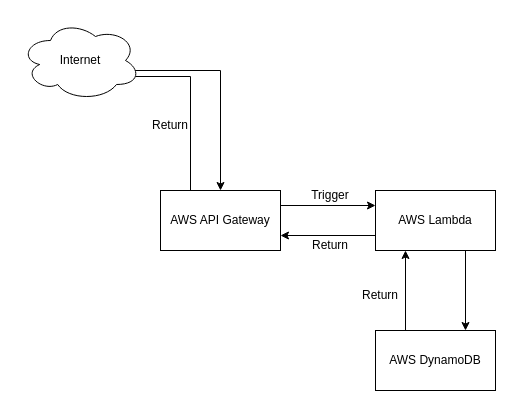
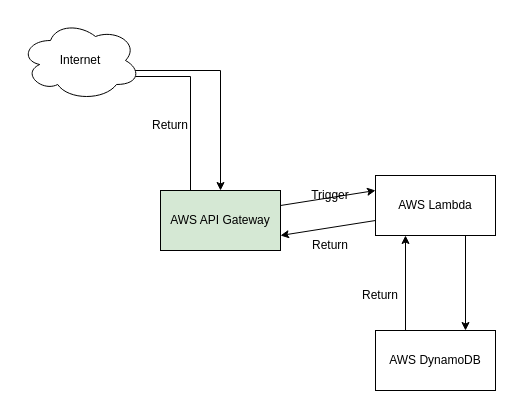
(221, 221) -> (221, 221)
(436, 221) -> (436, 206)
